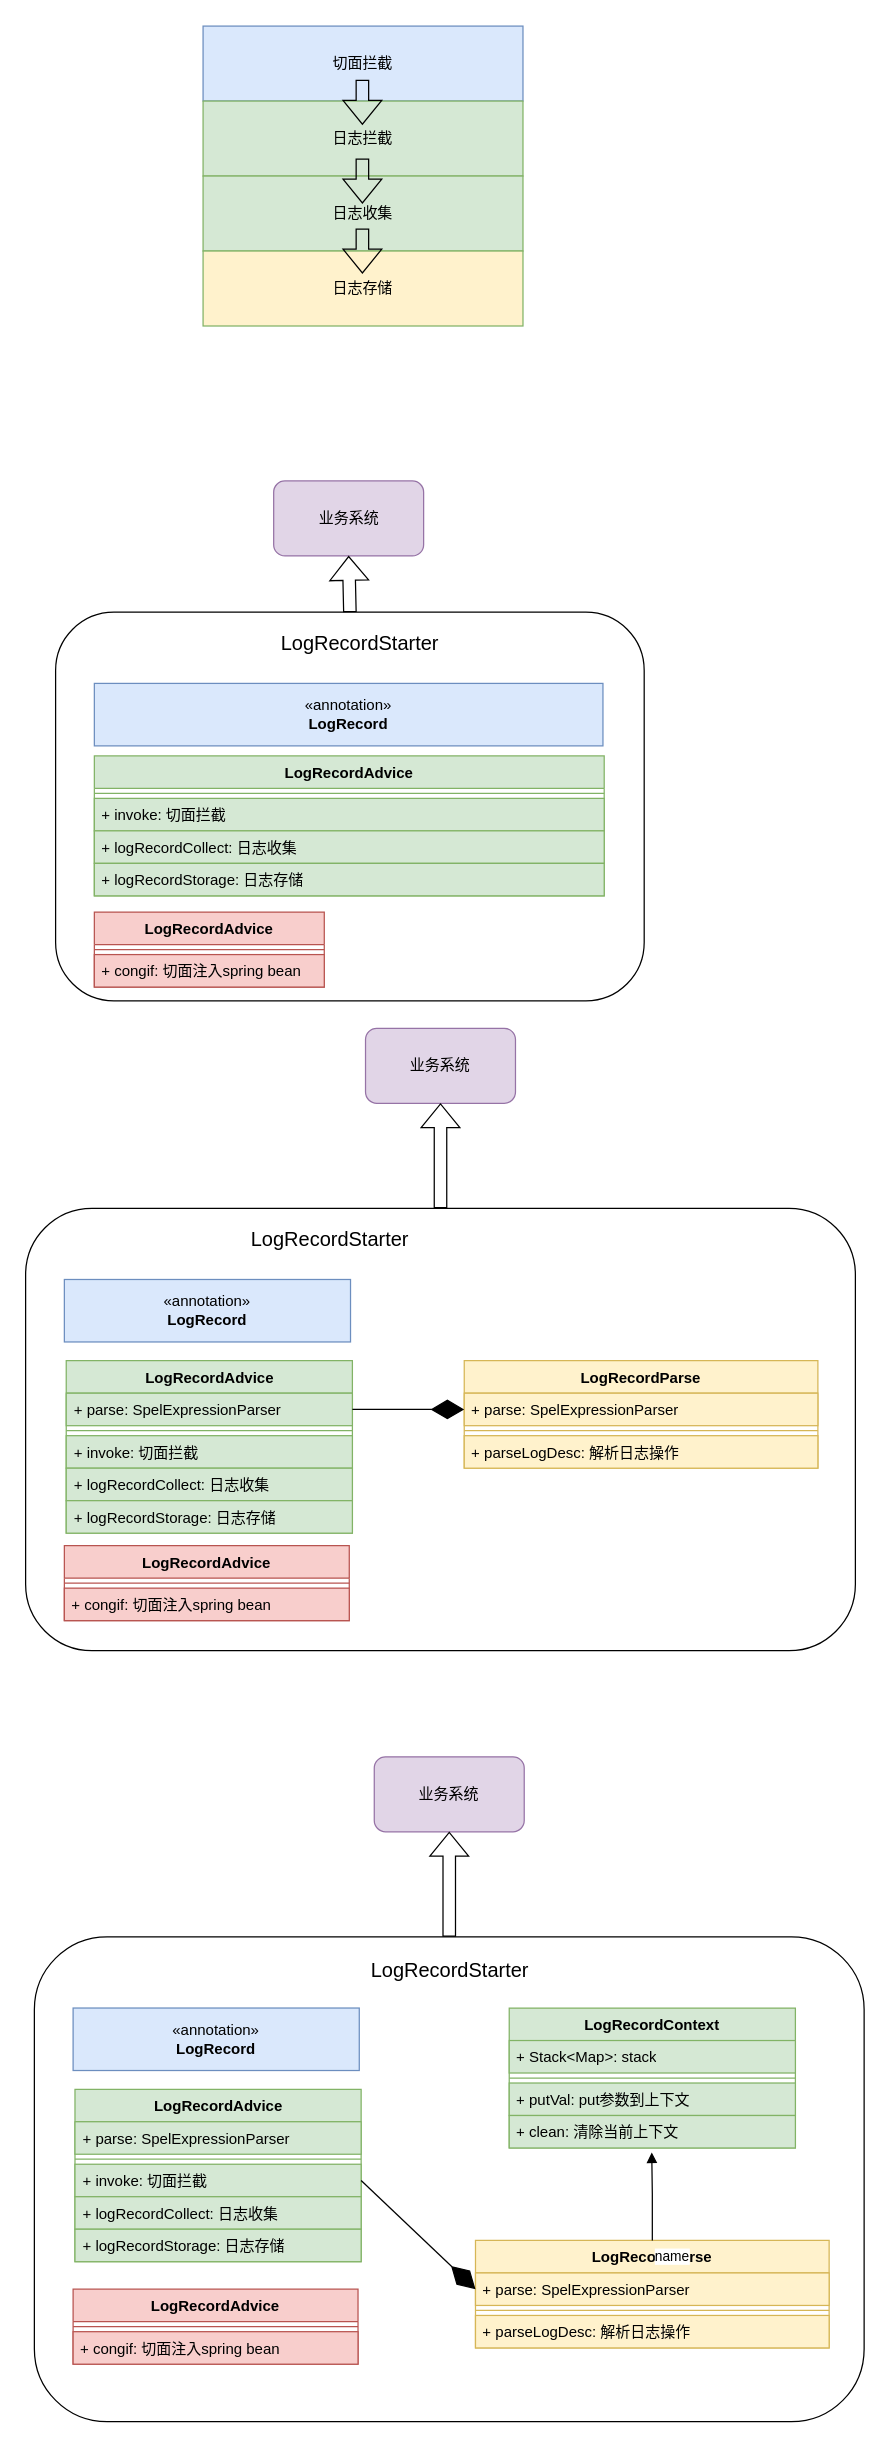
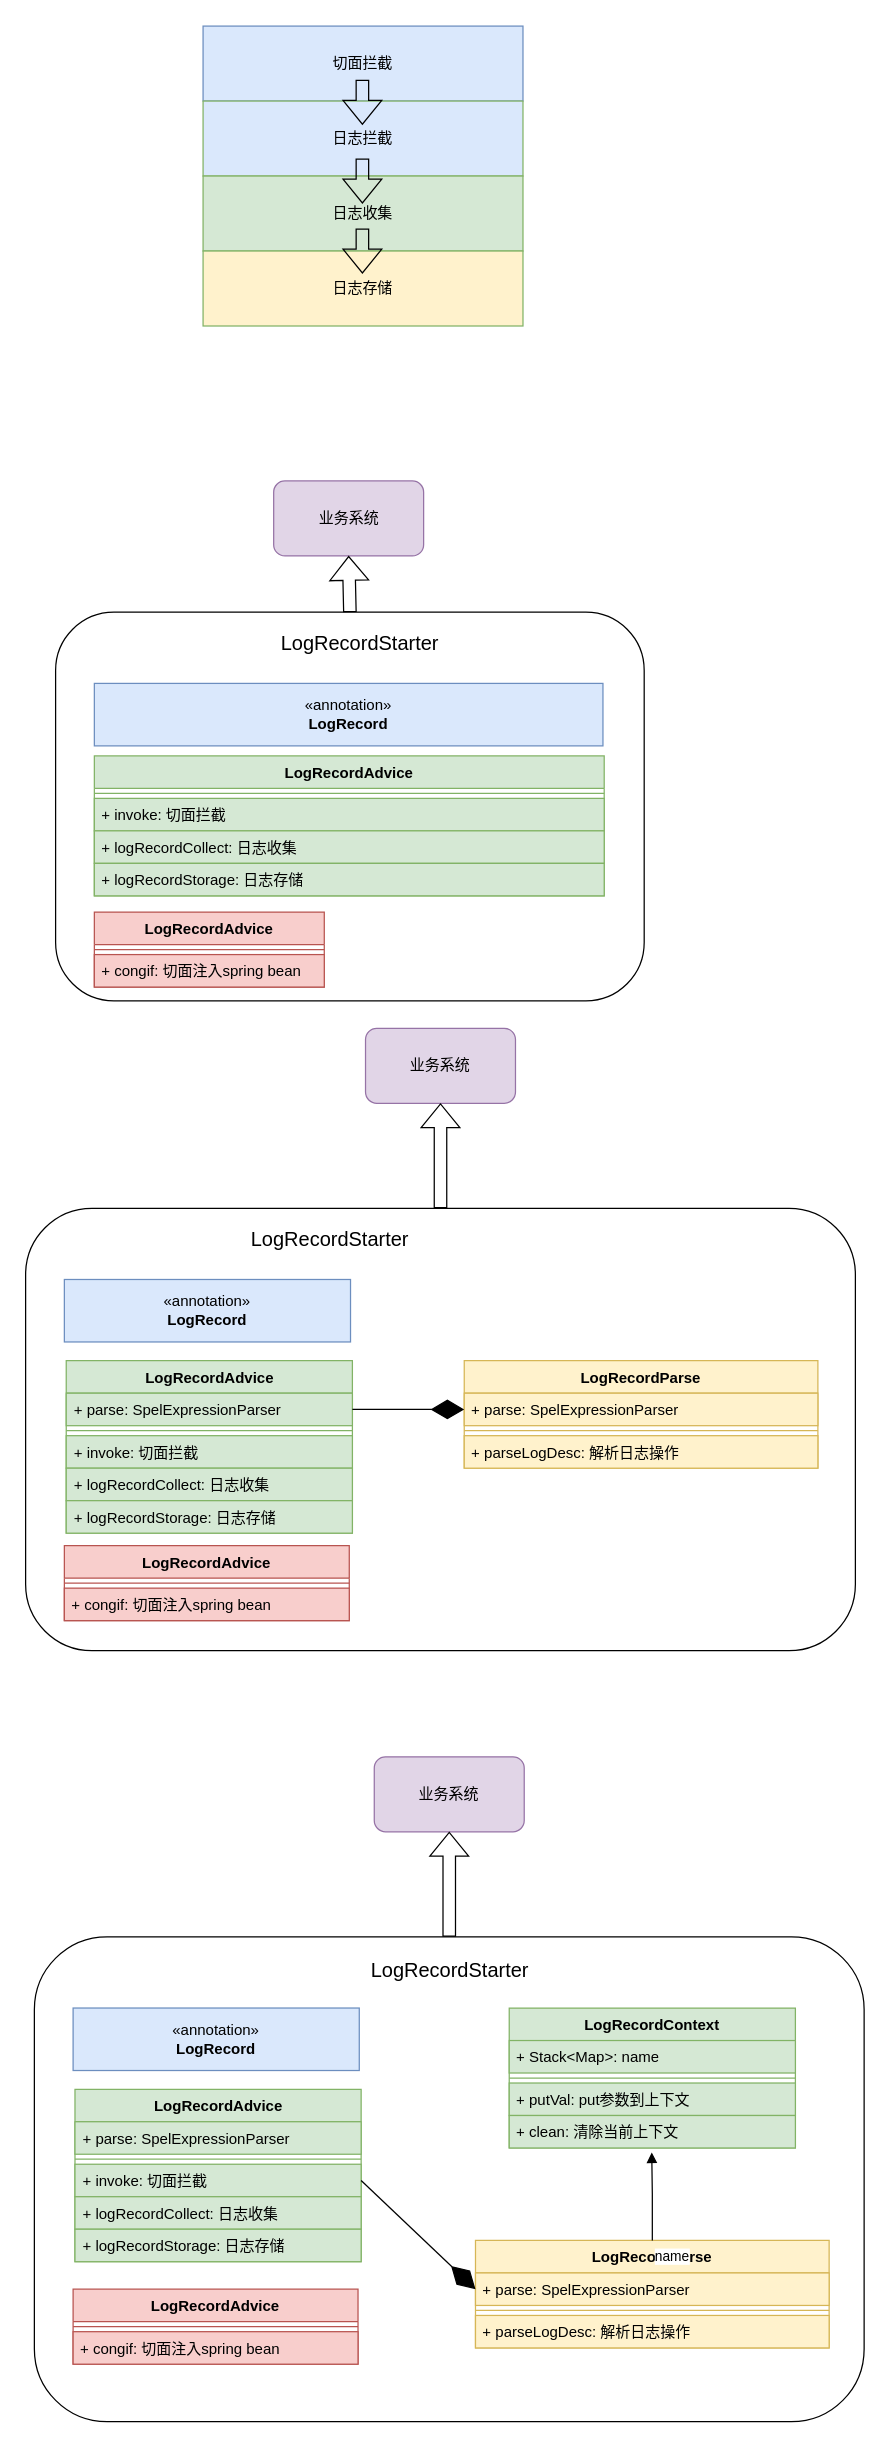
(363, 138) -> (363, 138)
(591, 2058) -> (587, 2058)
